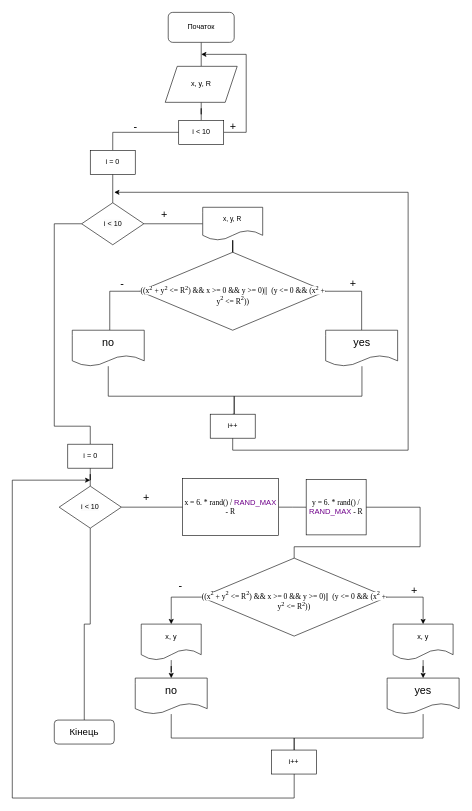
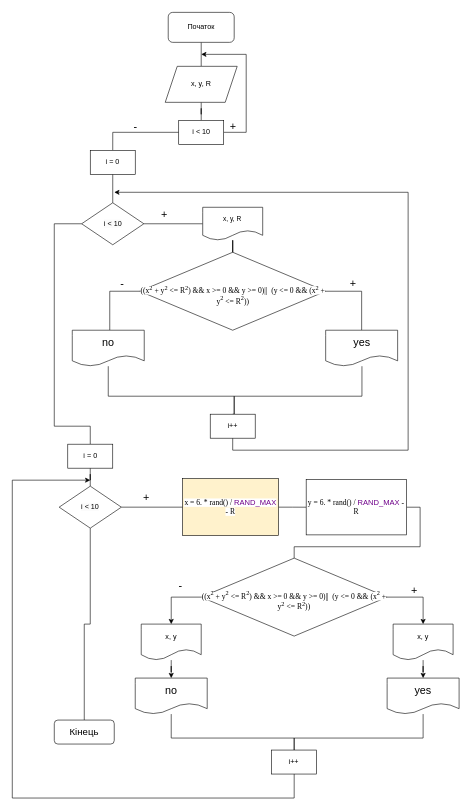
(231, 507) -> (231, 507)
(336, 507) -> (357, 507)
